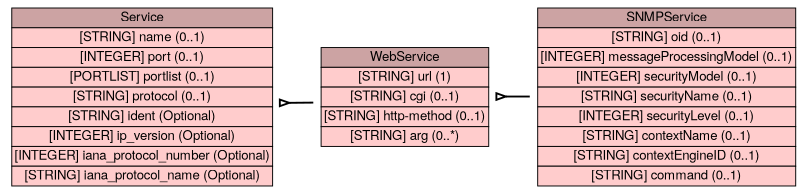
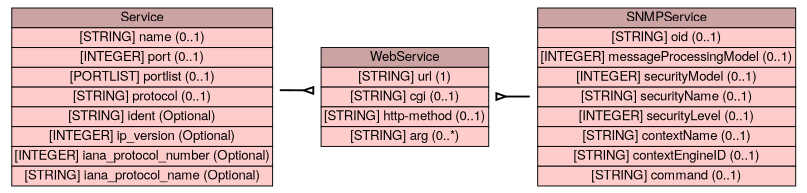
(301, 103) -> (292, 90)
